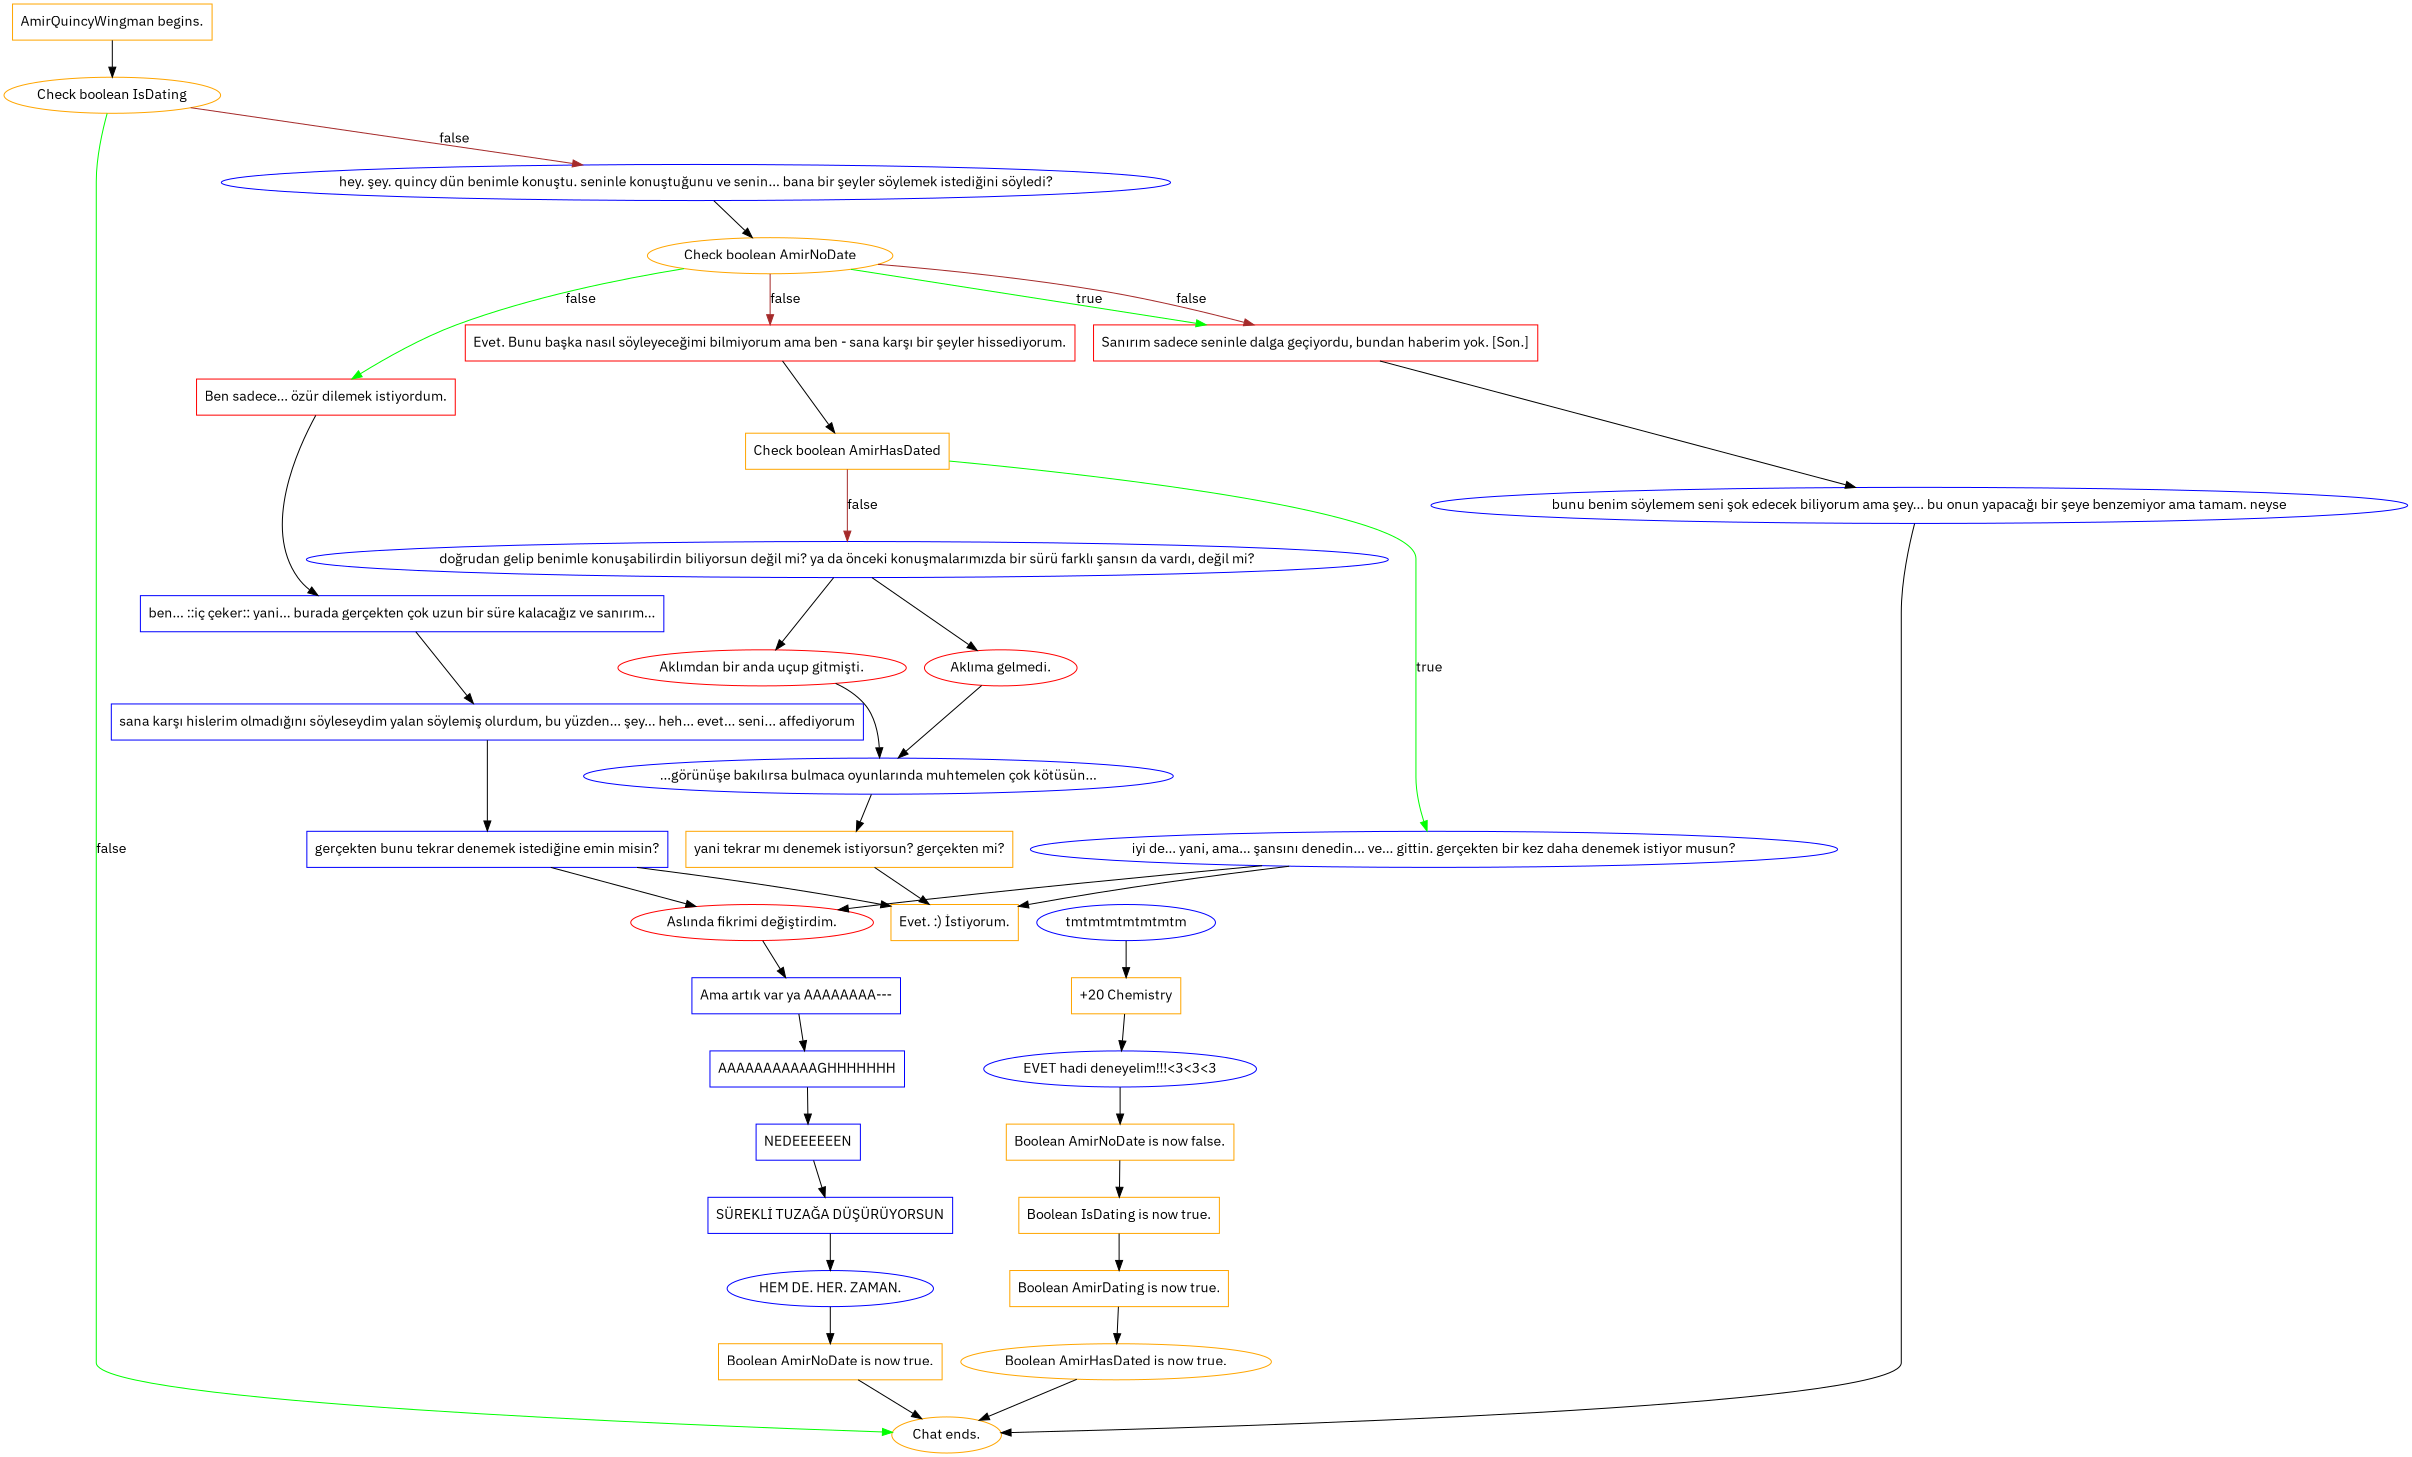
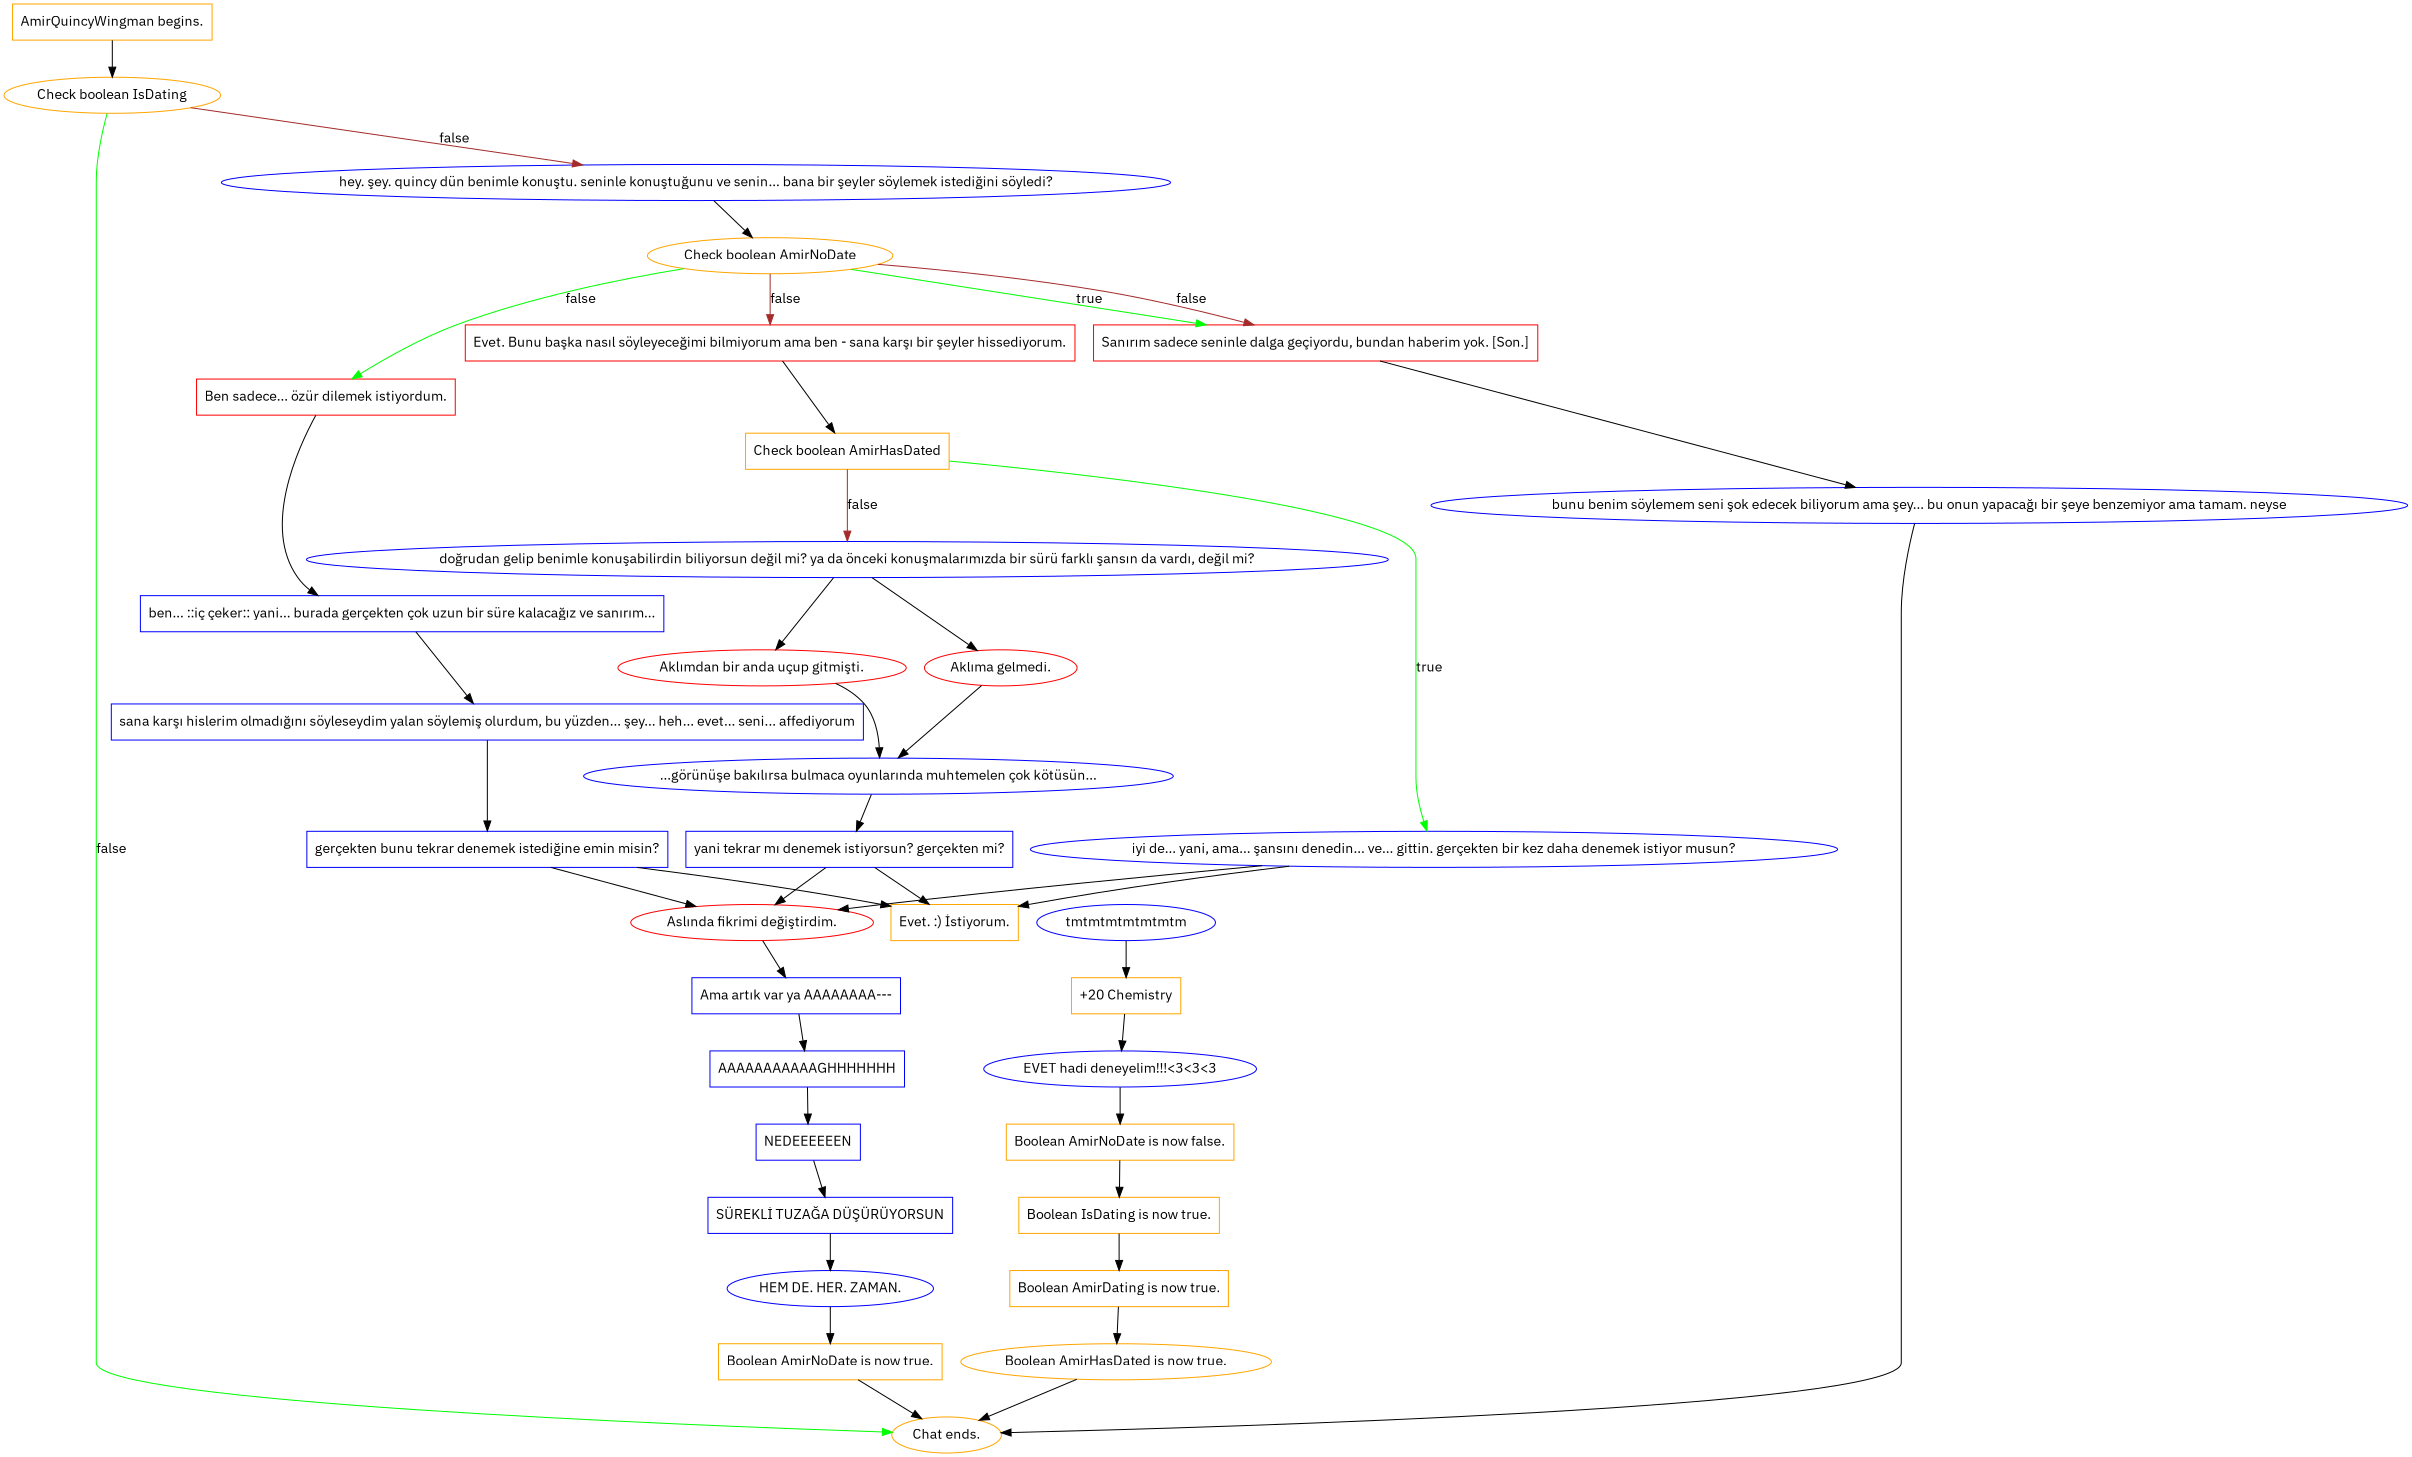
(849, 849) -> (849, 849)
none -> (805, 883)
